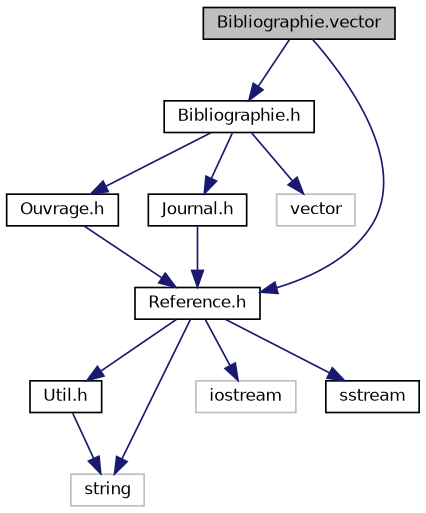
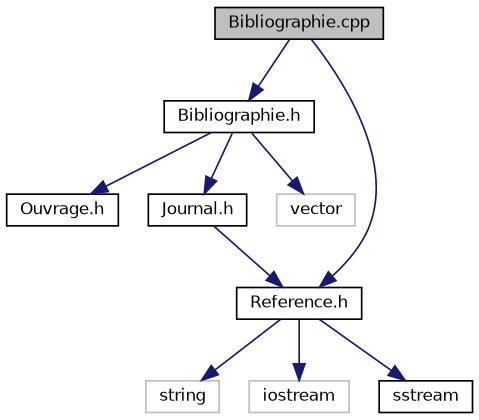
(299, 23) -> (299, 23)
(123, 252) -> none
(66, 397) -> none
